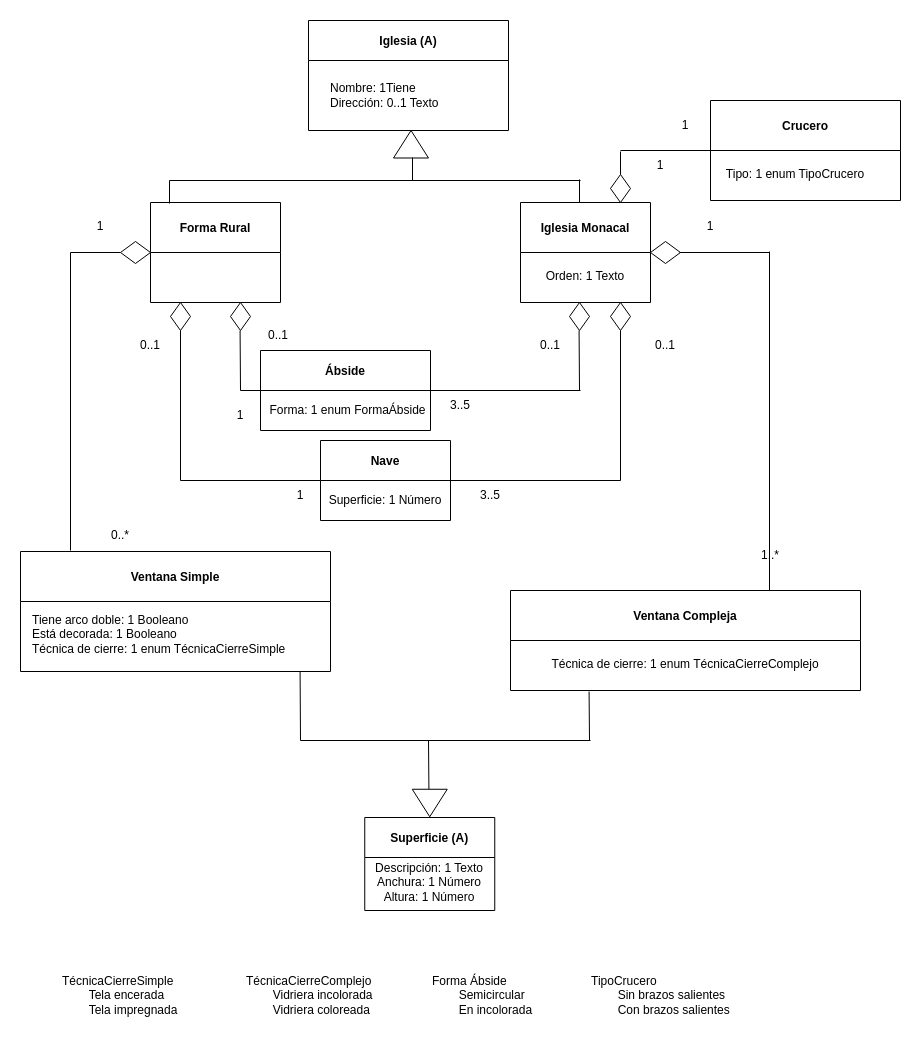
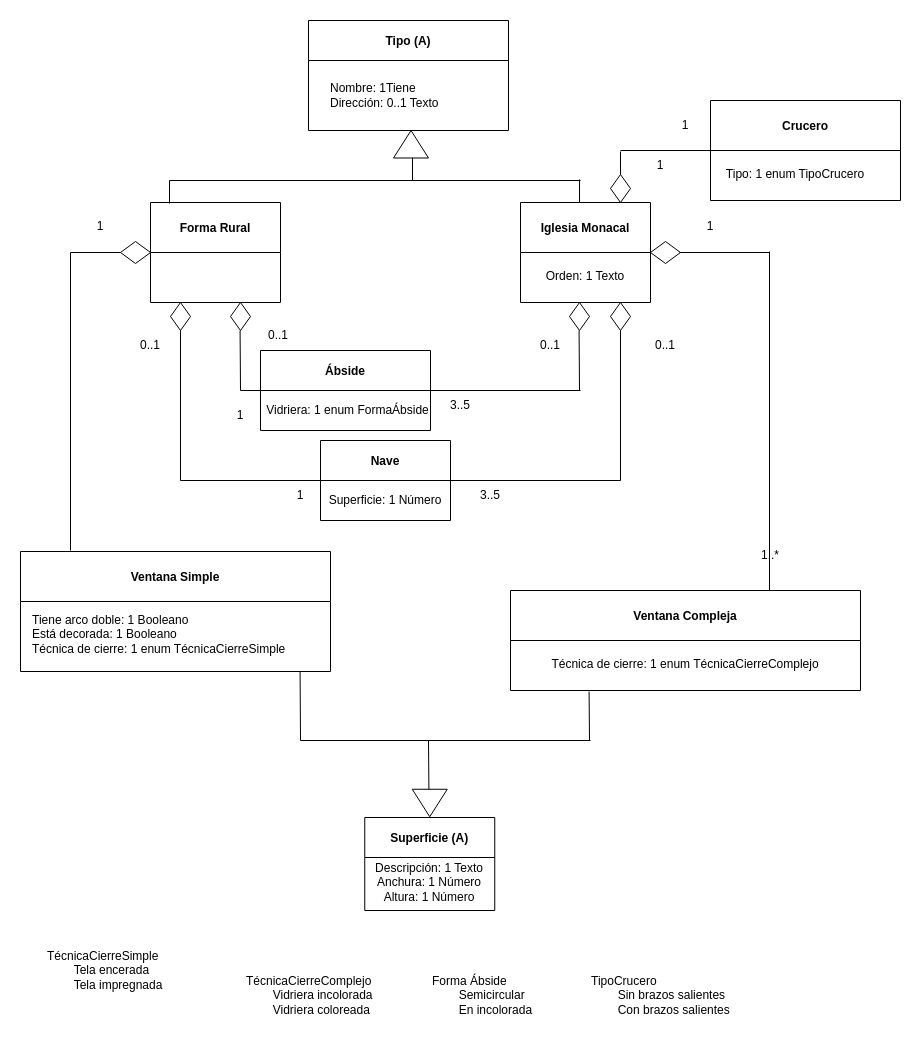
(408, 41) -> (408, 41)
(348, 411) -> (348, 411)
(121, 536) -> none
(141, 996) -> (126, 971)
